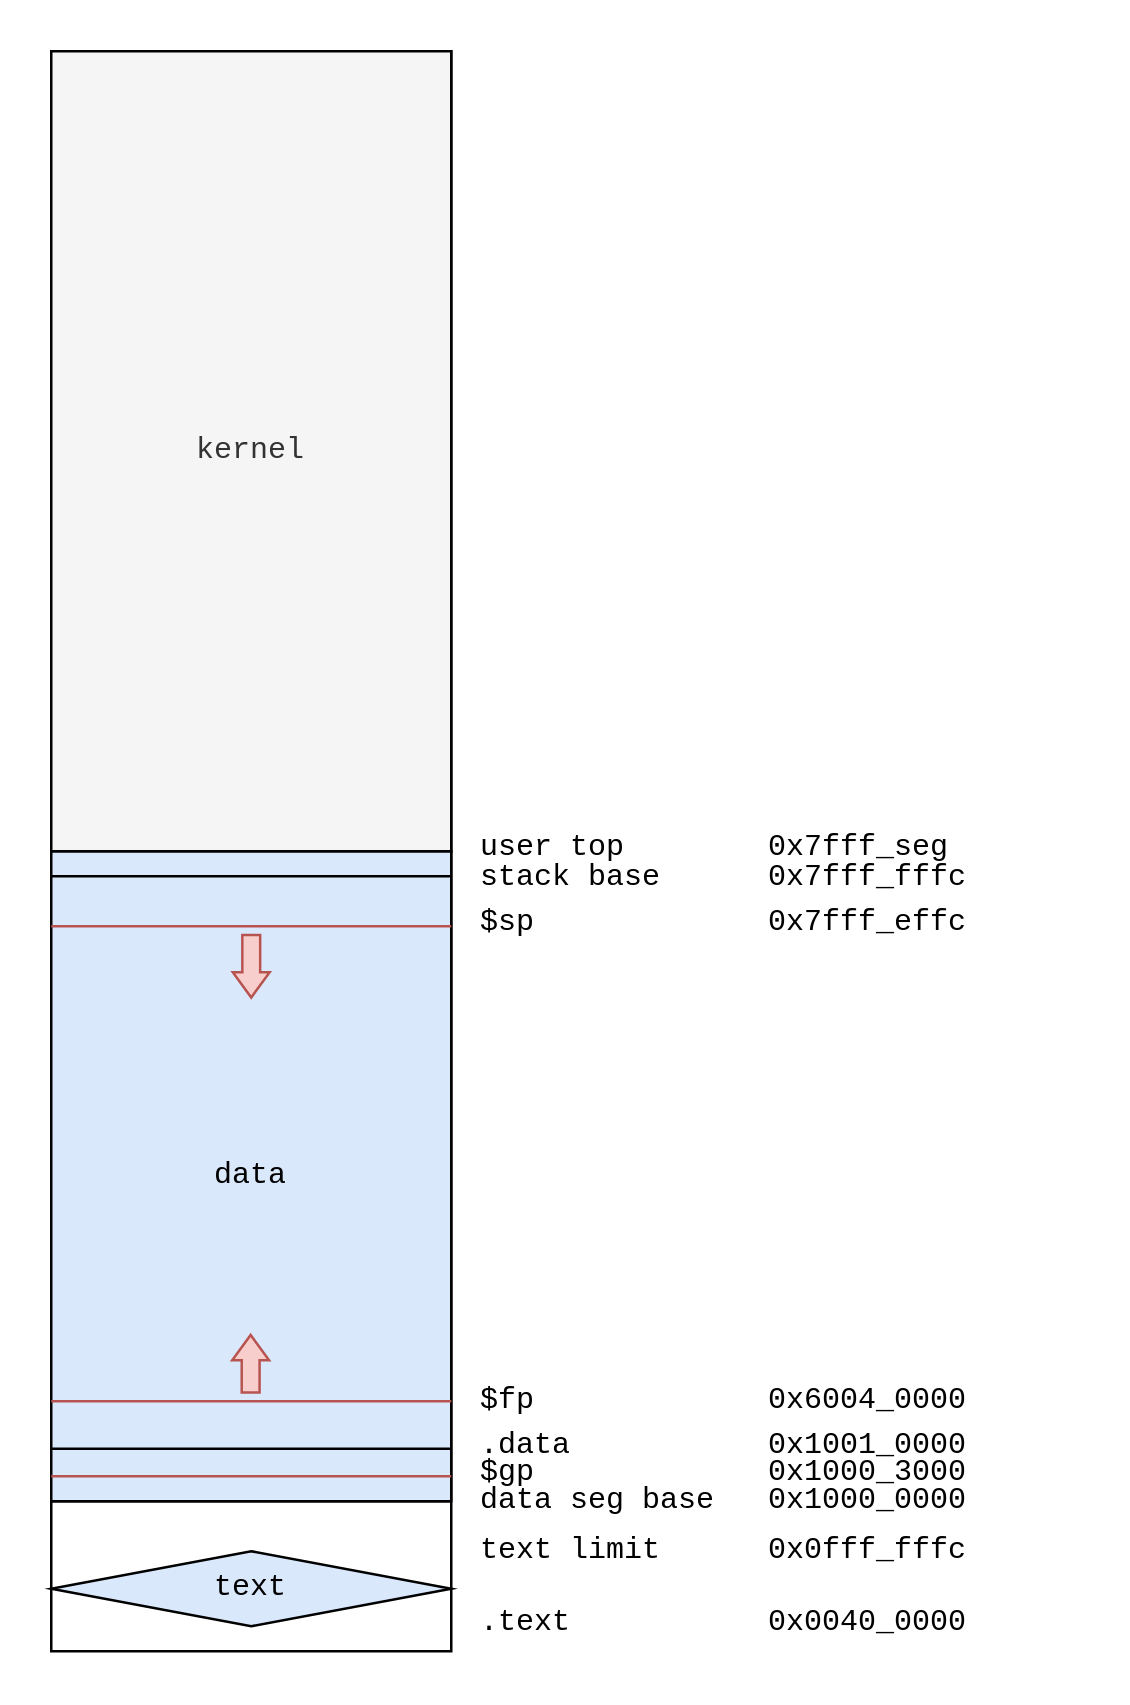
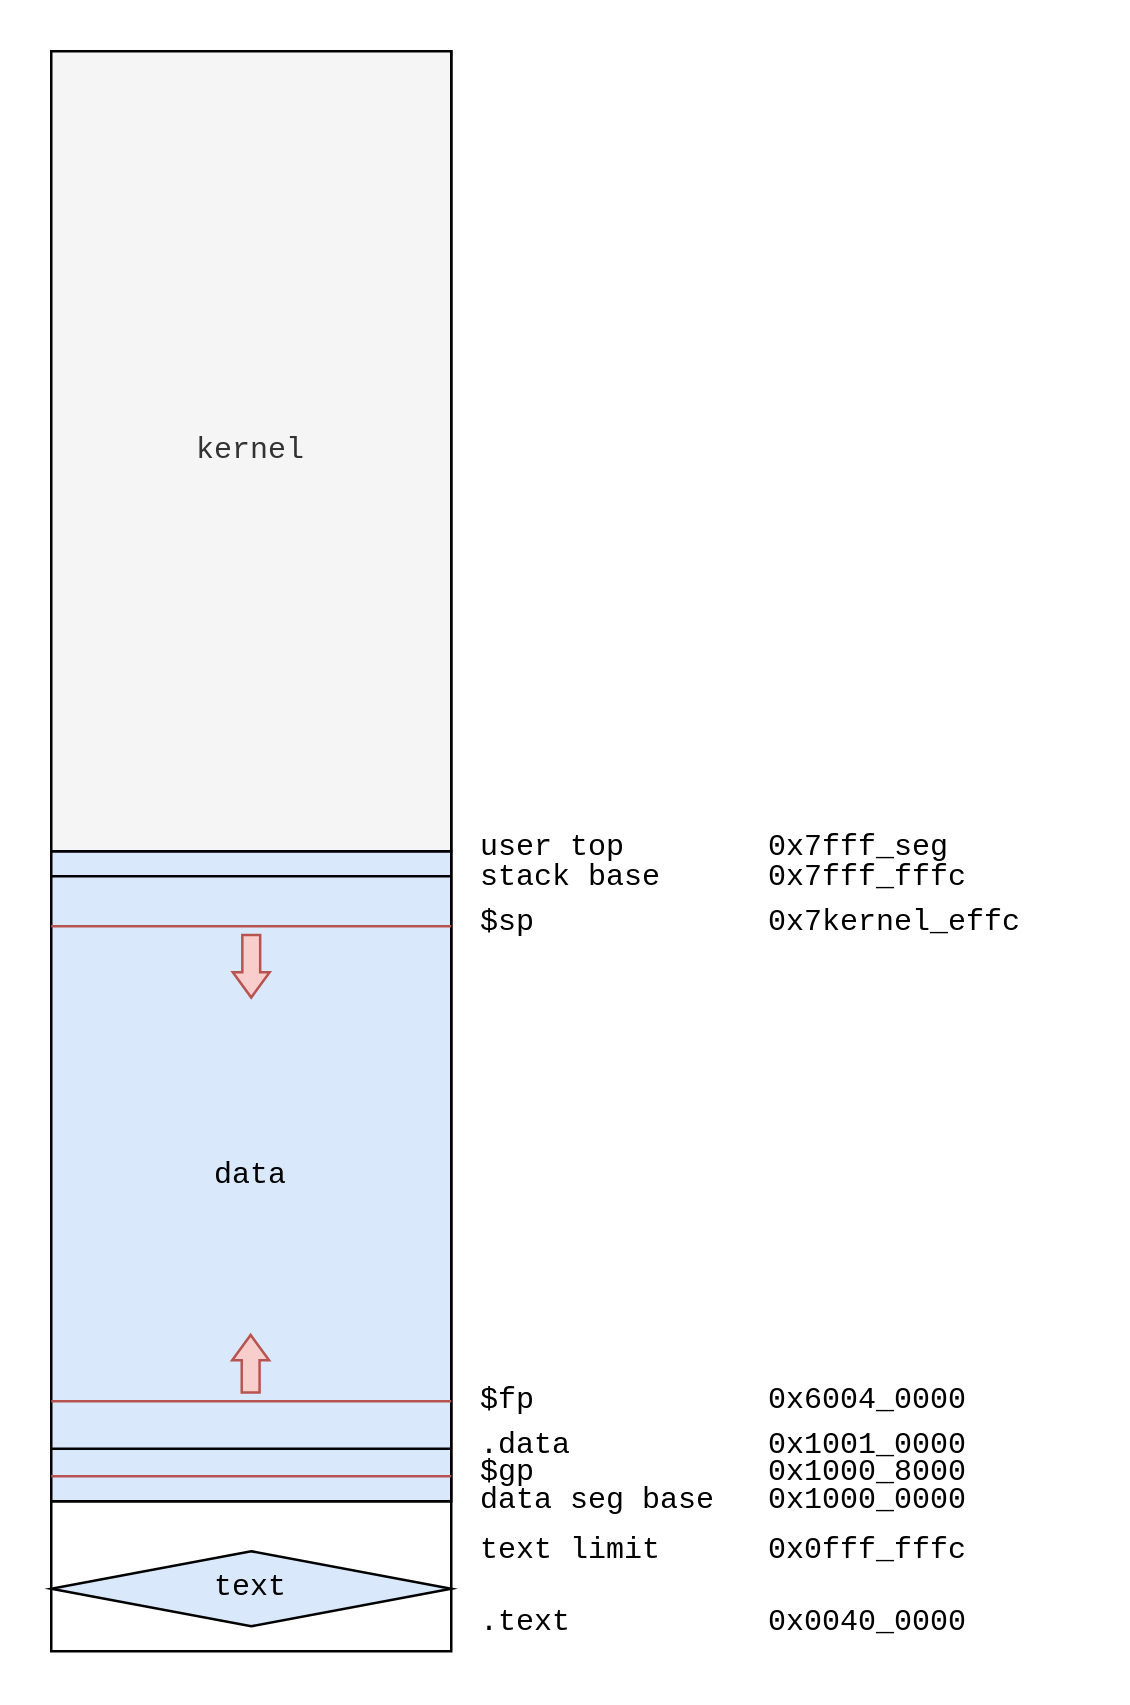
(616, 924) -> (637, 924)
(616, 1474) -> (616, 1474)
